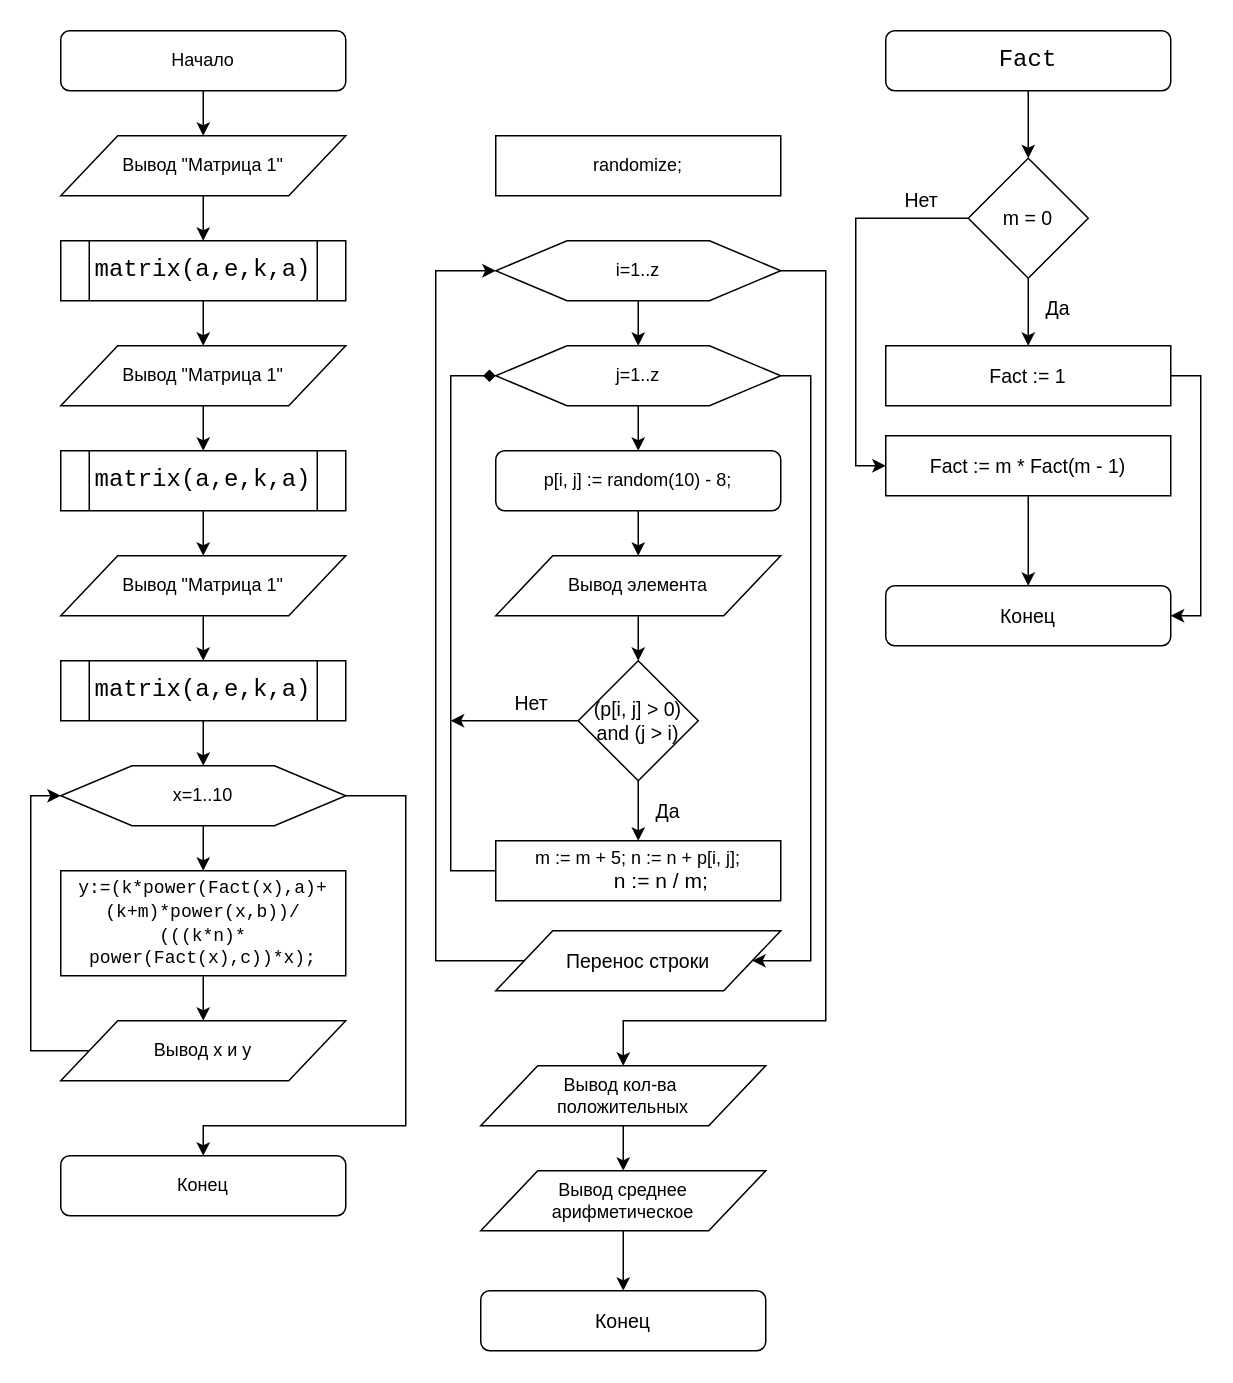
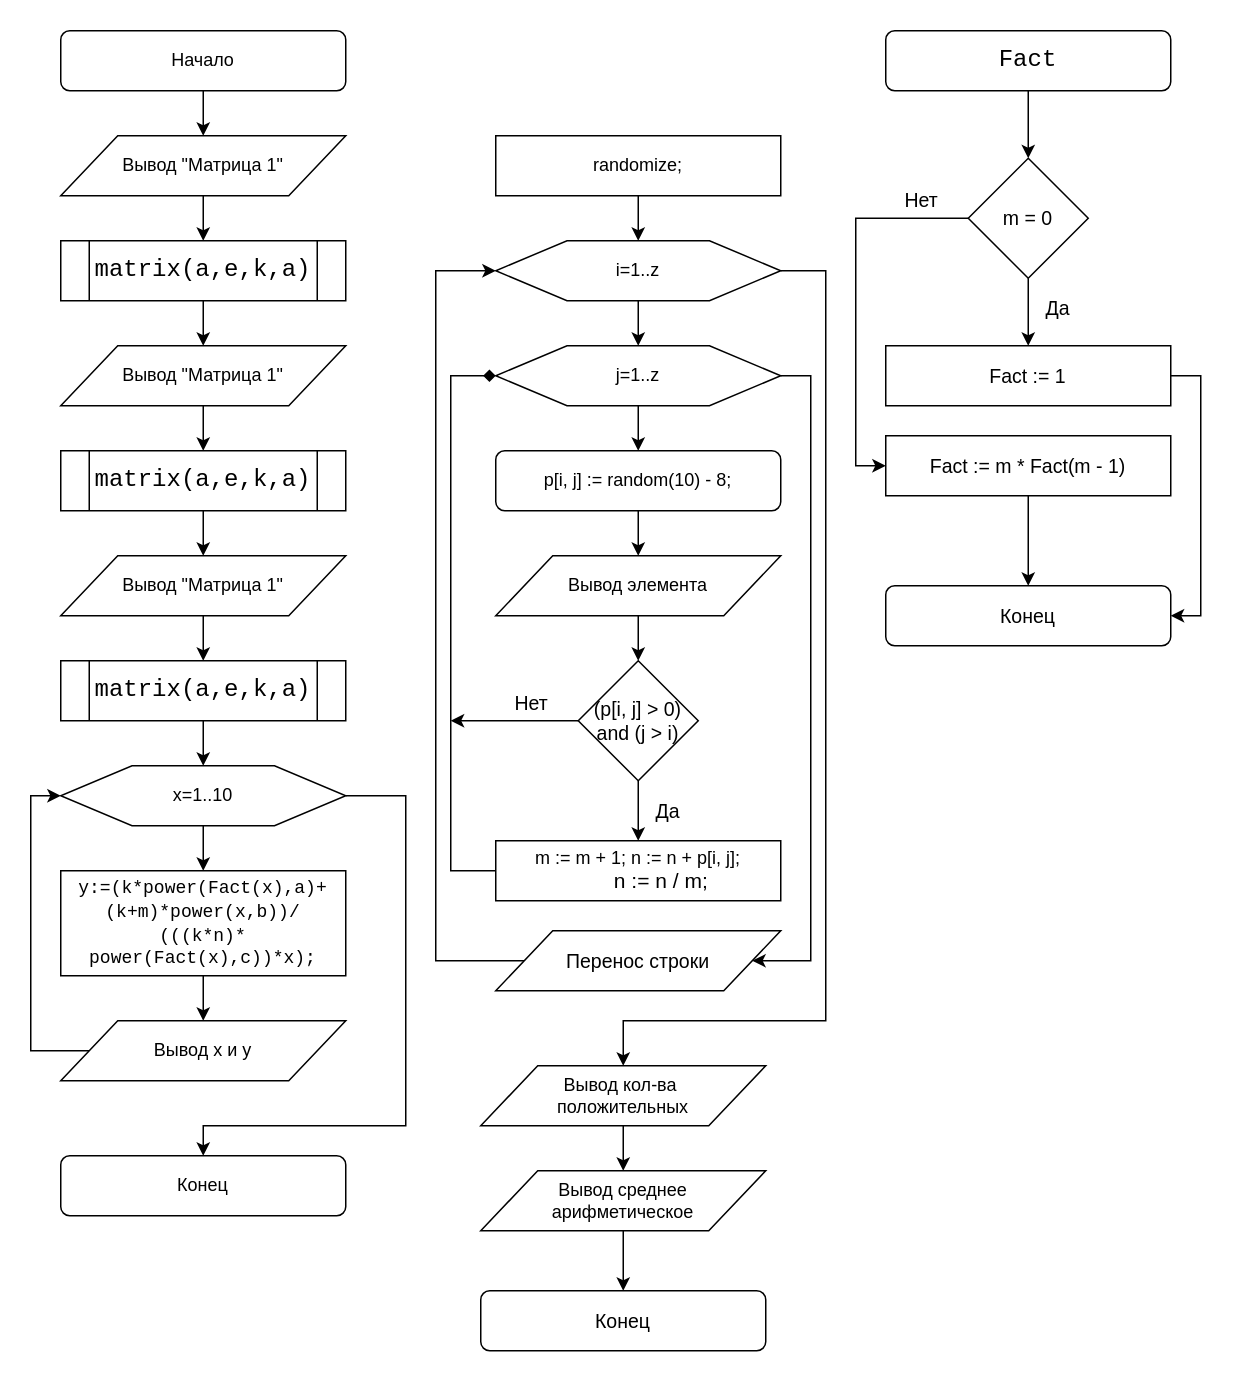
none -> (638, 224)
(638, 871) -> (638, 871)
